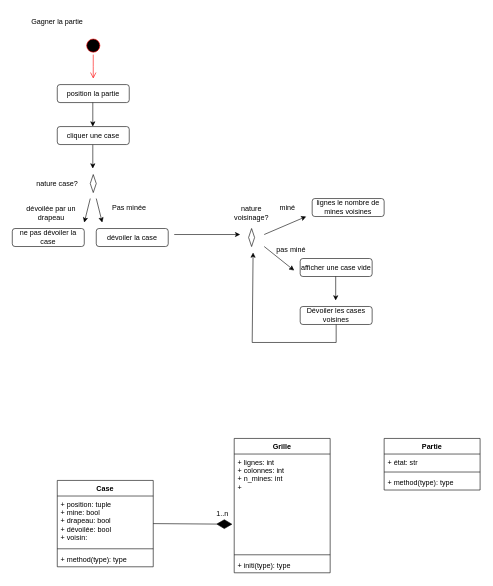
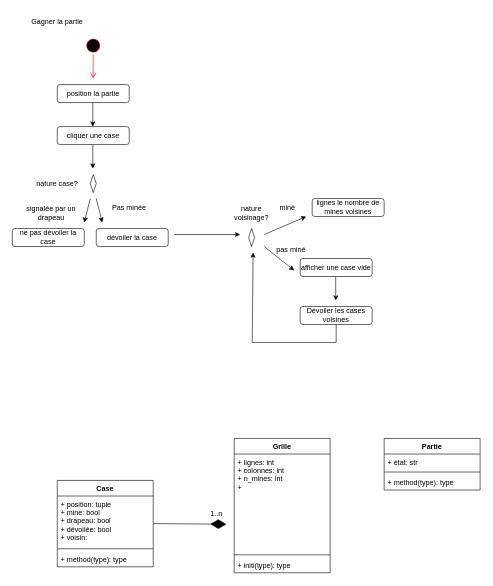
(51, 213) -> (51, 213)
(222, 513) -> (216, 513)
